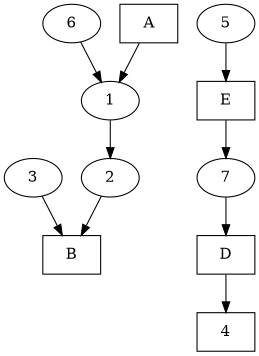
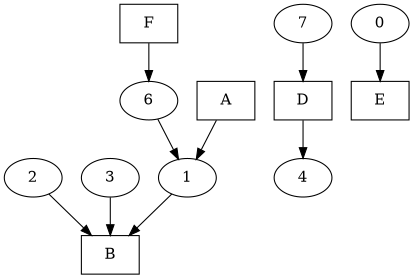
none -> (149, 24)
(226, 24) -> (380, 24)
(110, 134) -> (154, 211)
(226, 134) -> none
(226, 332) -> (303, 178)
